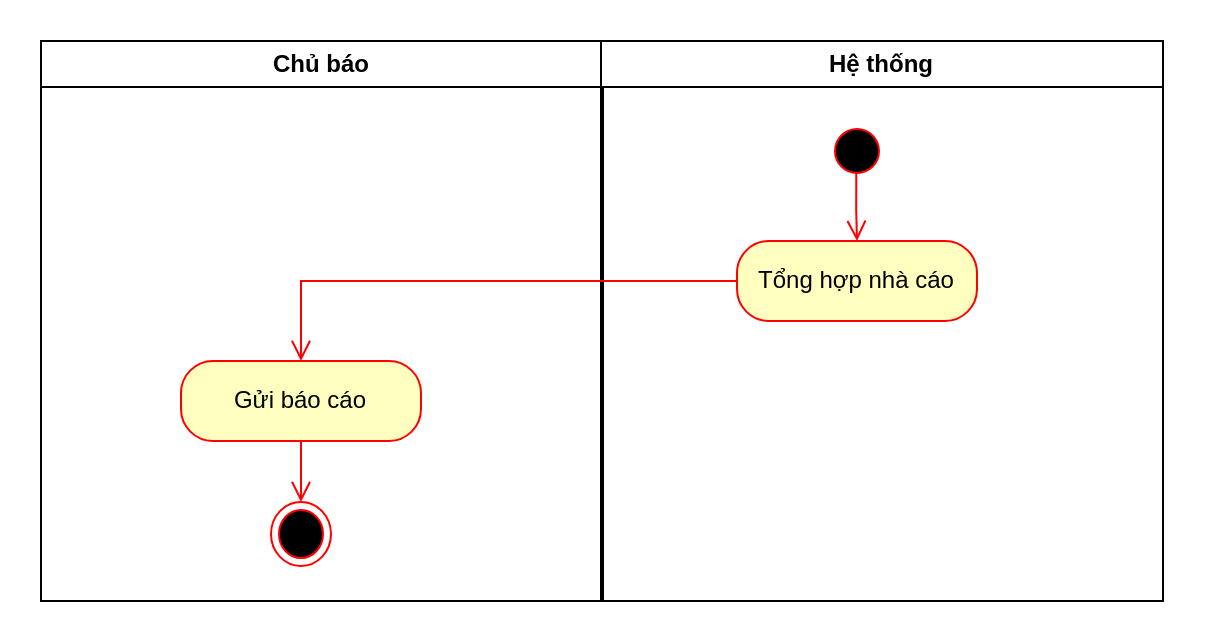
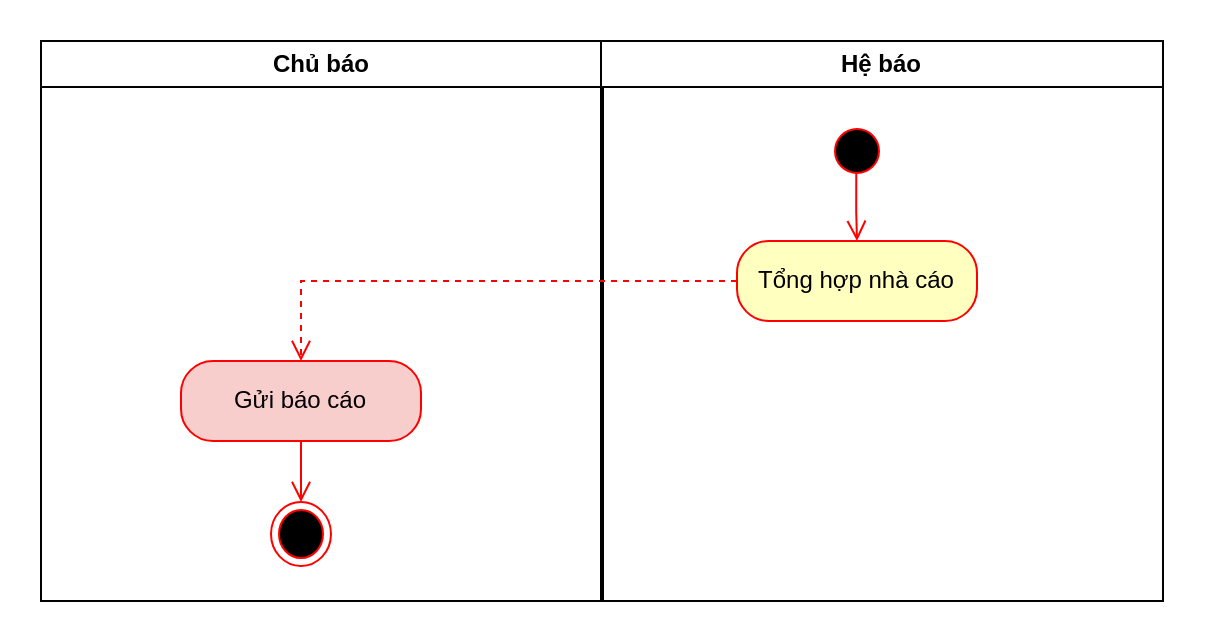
(882, 65) -> (882, 65)
(415, 281) -> (415, 281)
(301, 401) -> (301, 401)
